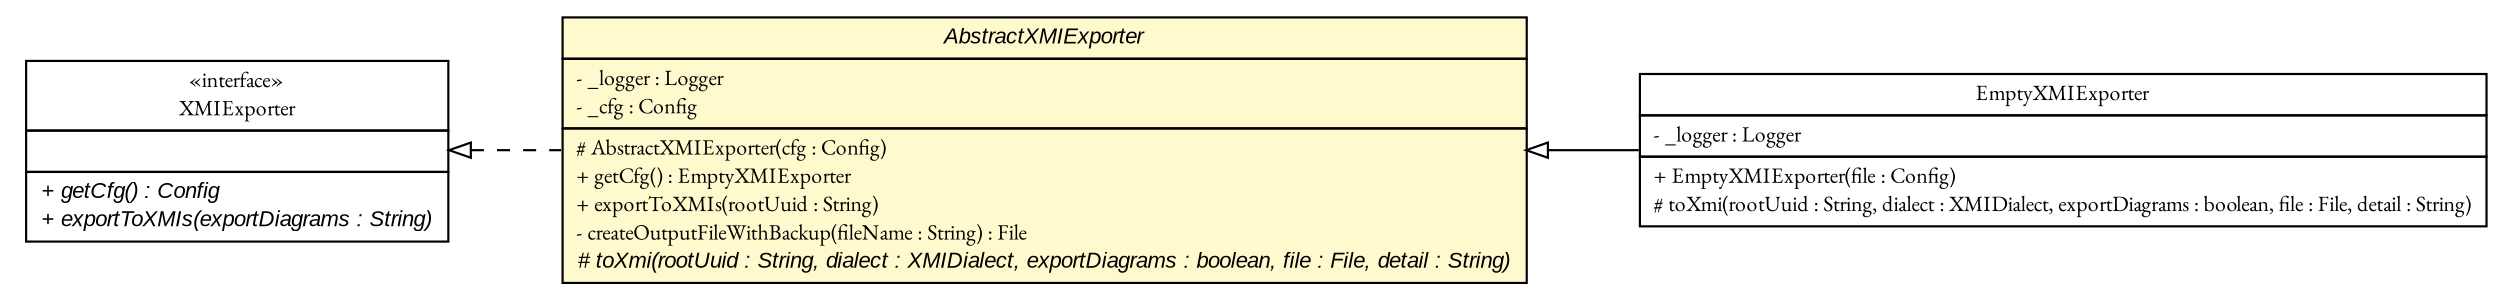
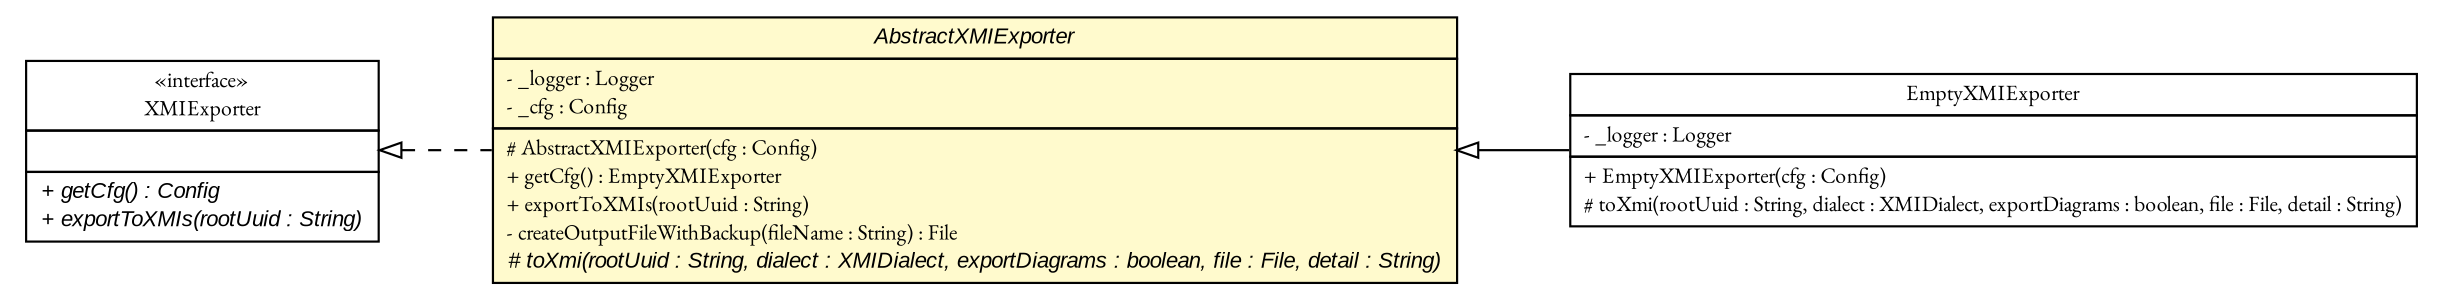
(1805, 176) -> (1736, 176)
(237, 220) -> (202, 220)
